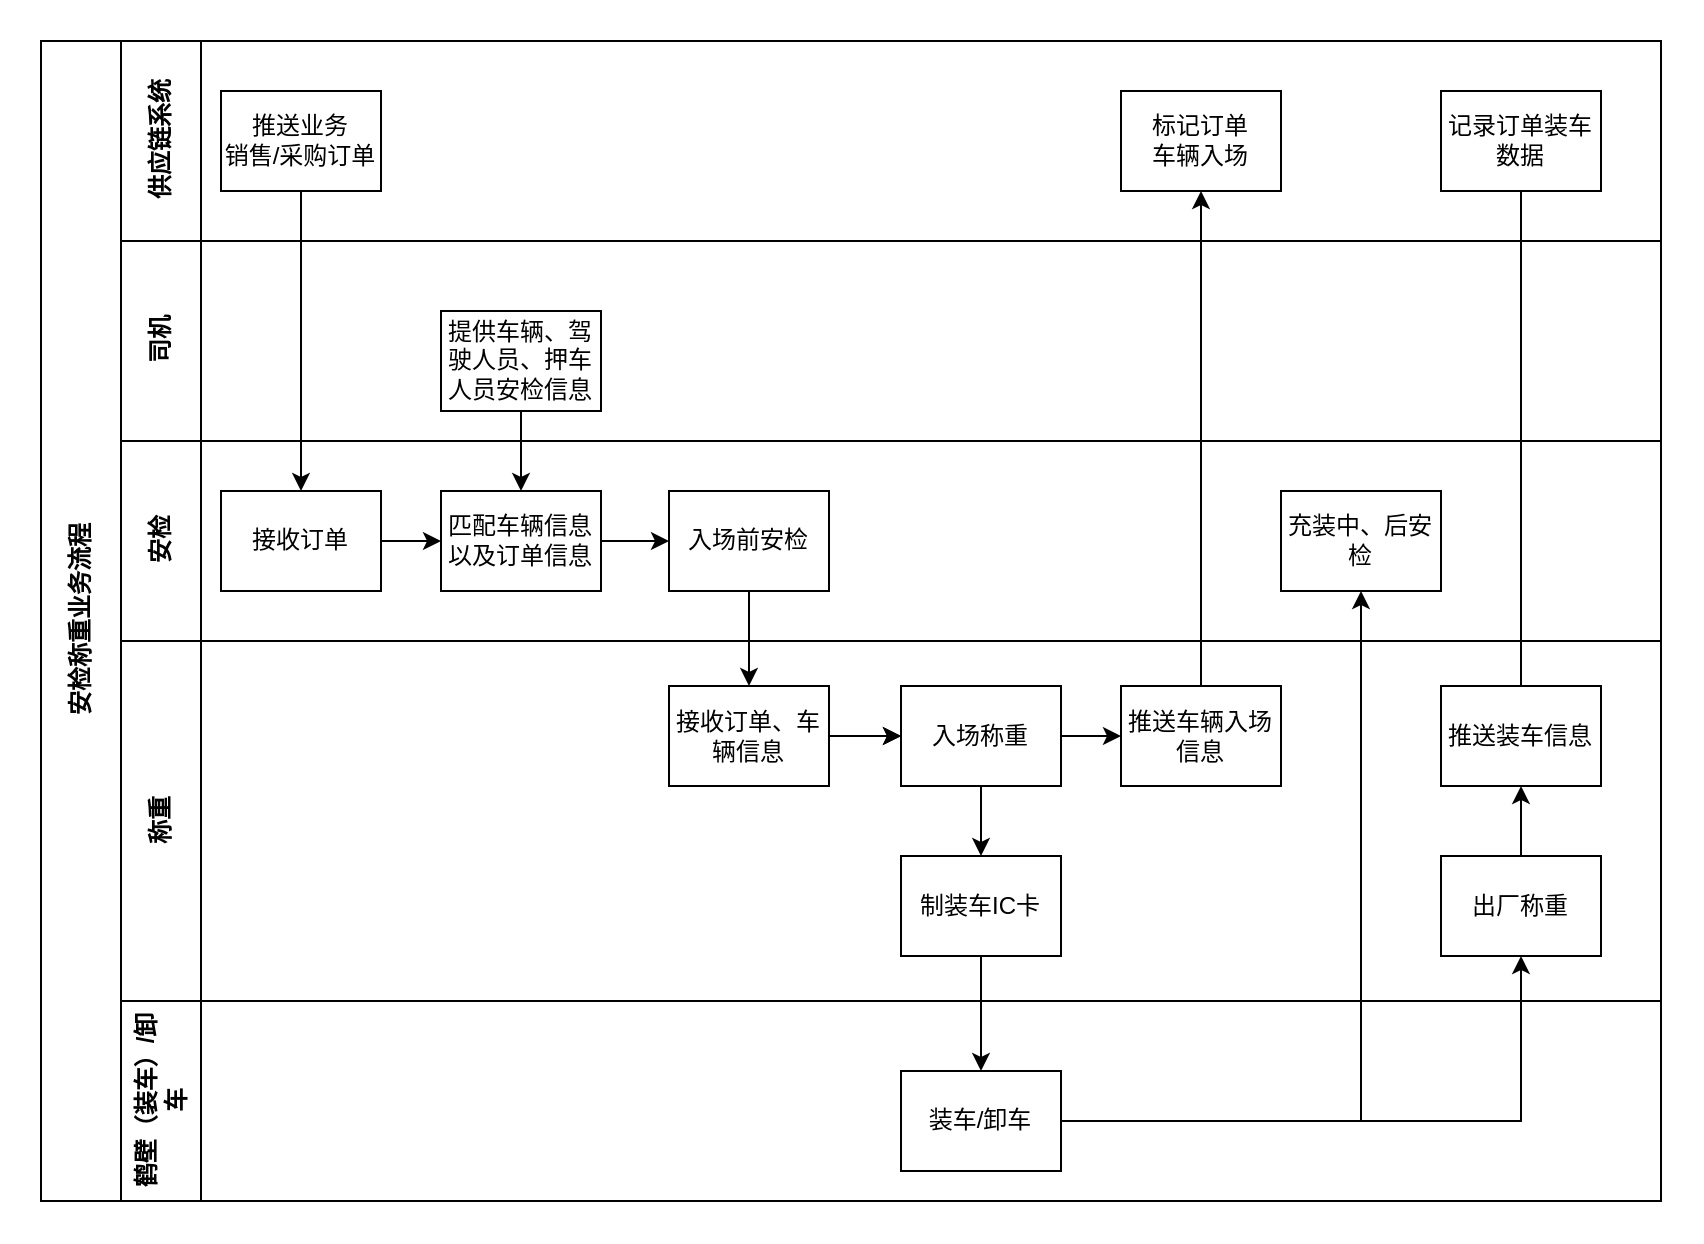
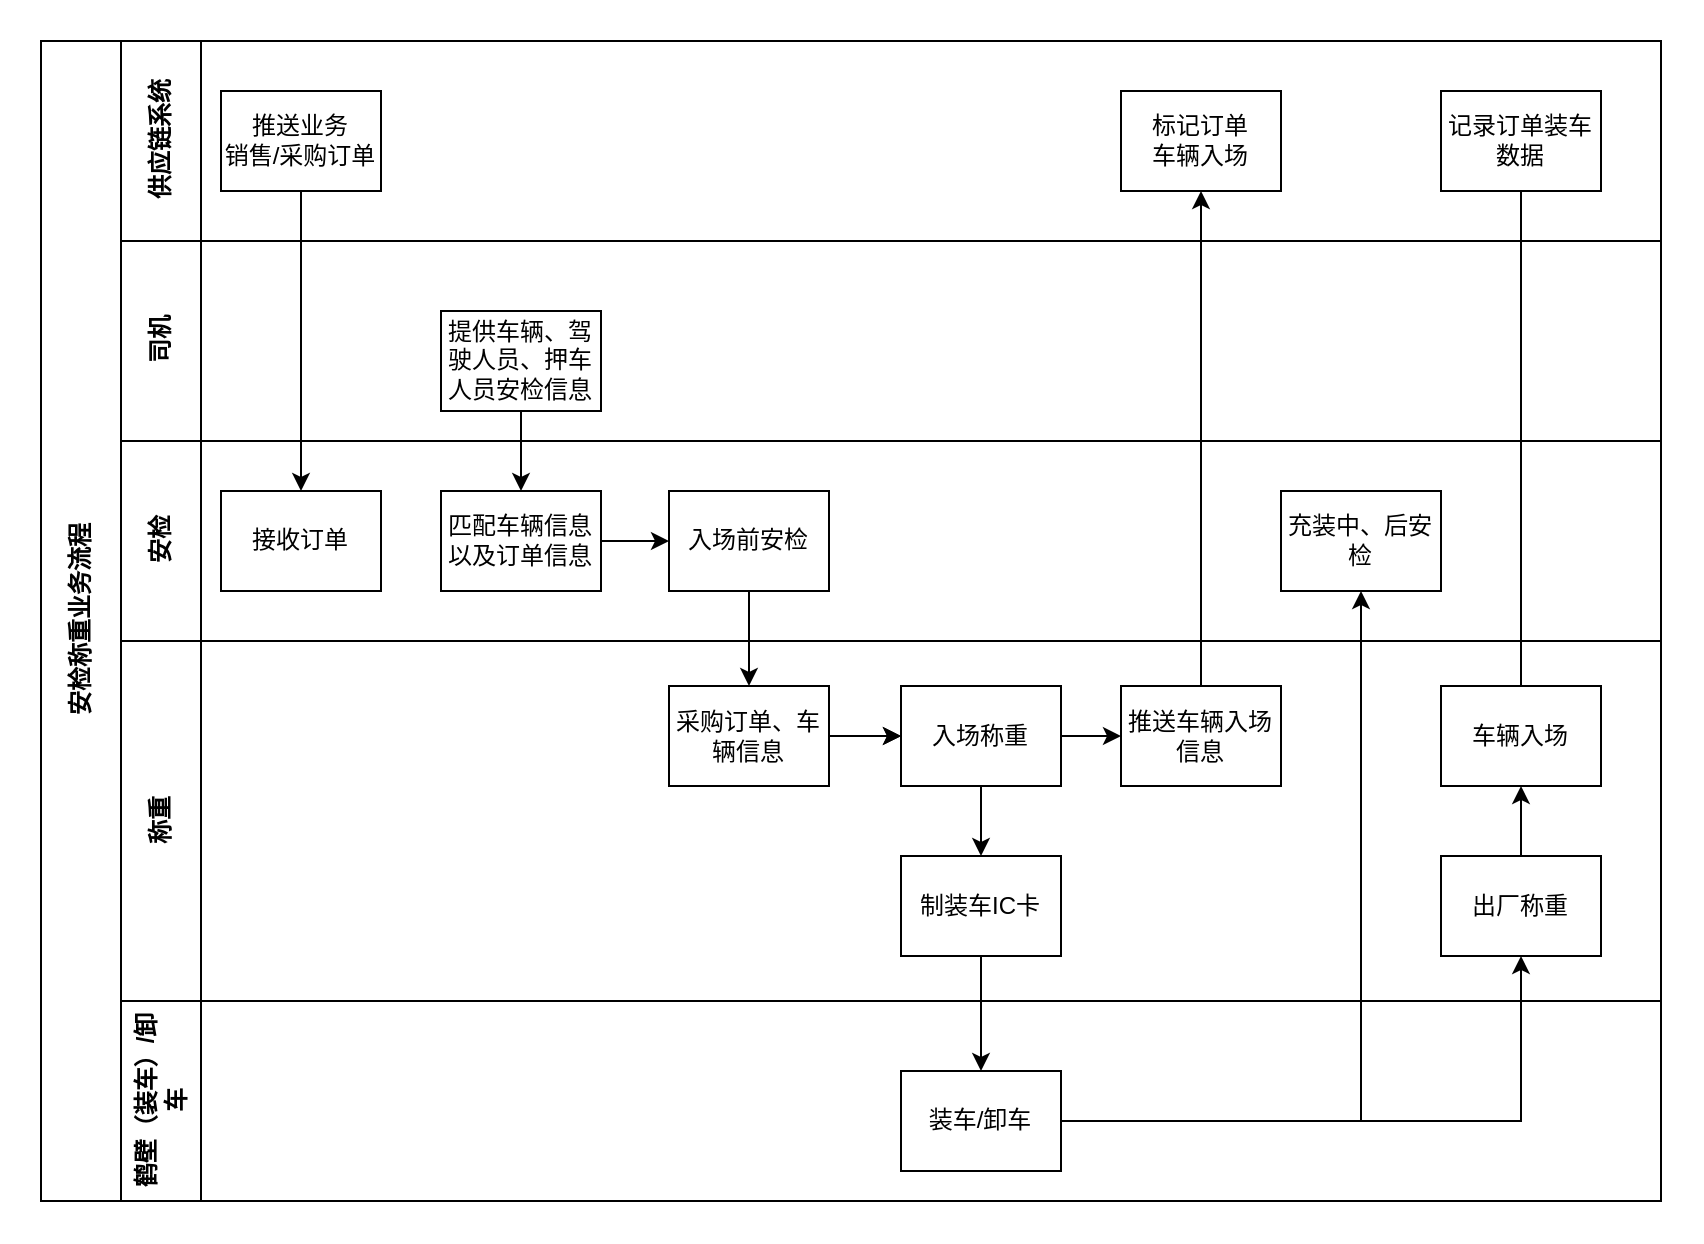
(418, 541) -> none
(749, 737) -> (749, 737)
(1521, 737) -> (1521, 737)
